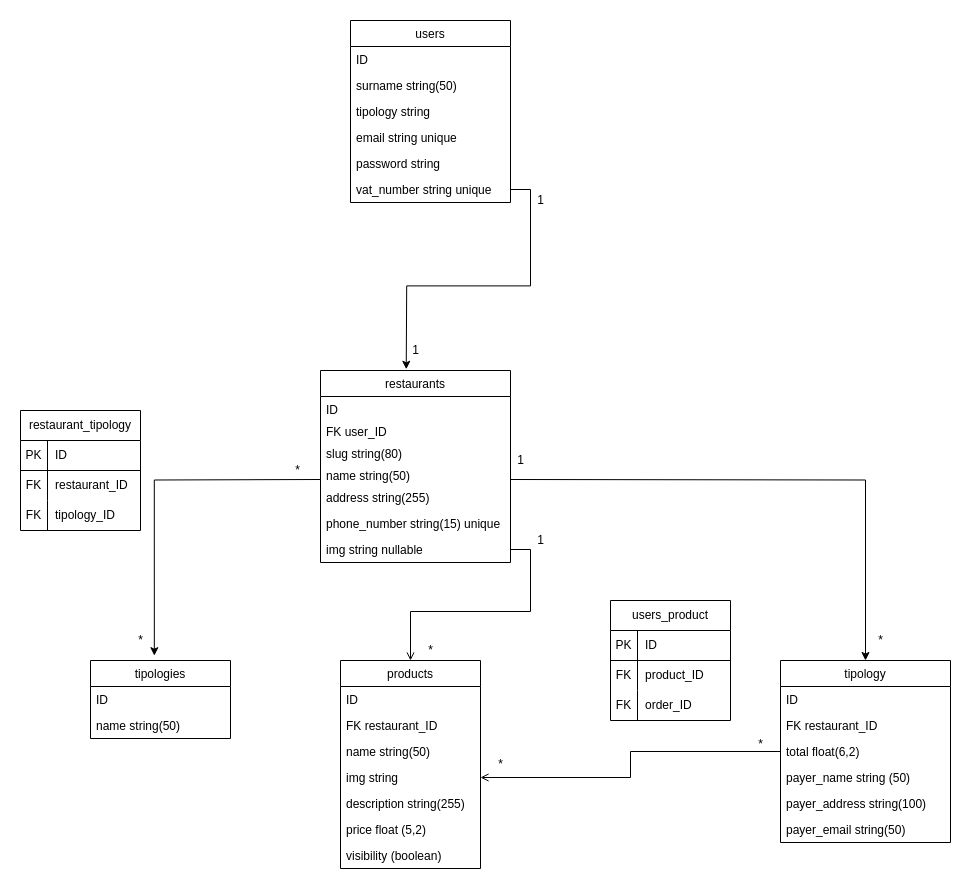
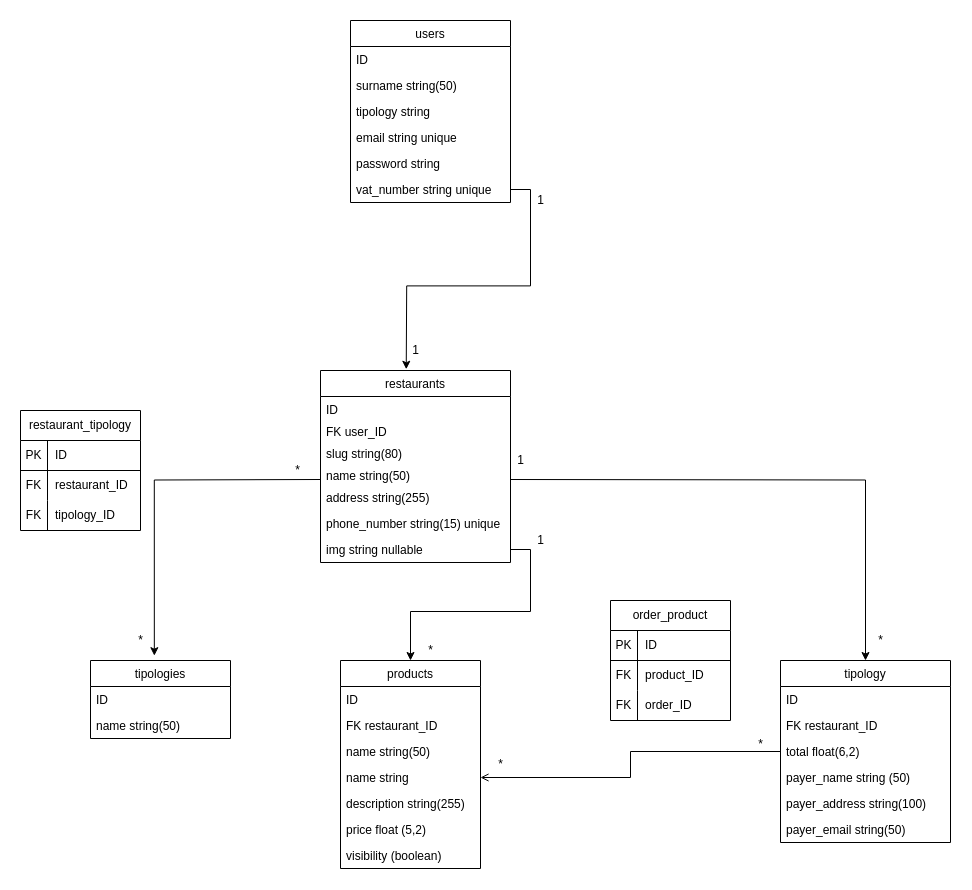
(671, 616) -> (671, 616)
(411, 654) -> (411, 652)
(375, 778) -> (380, 778)
